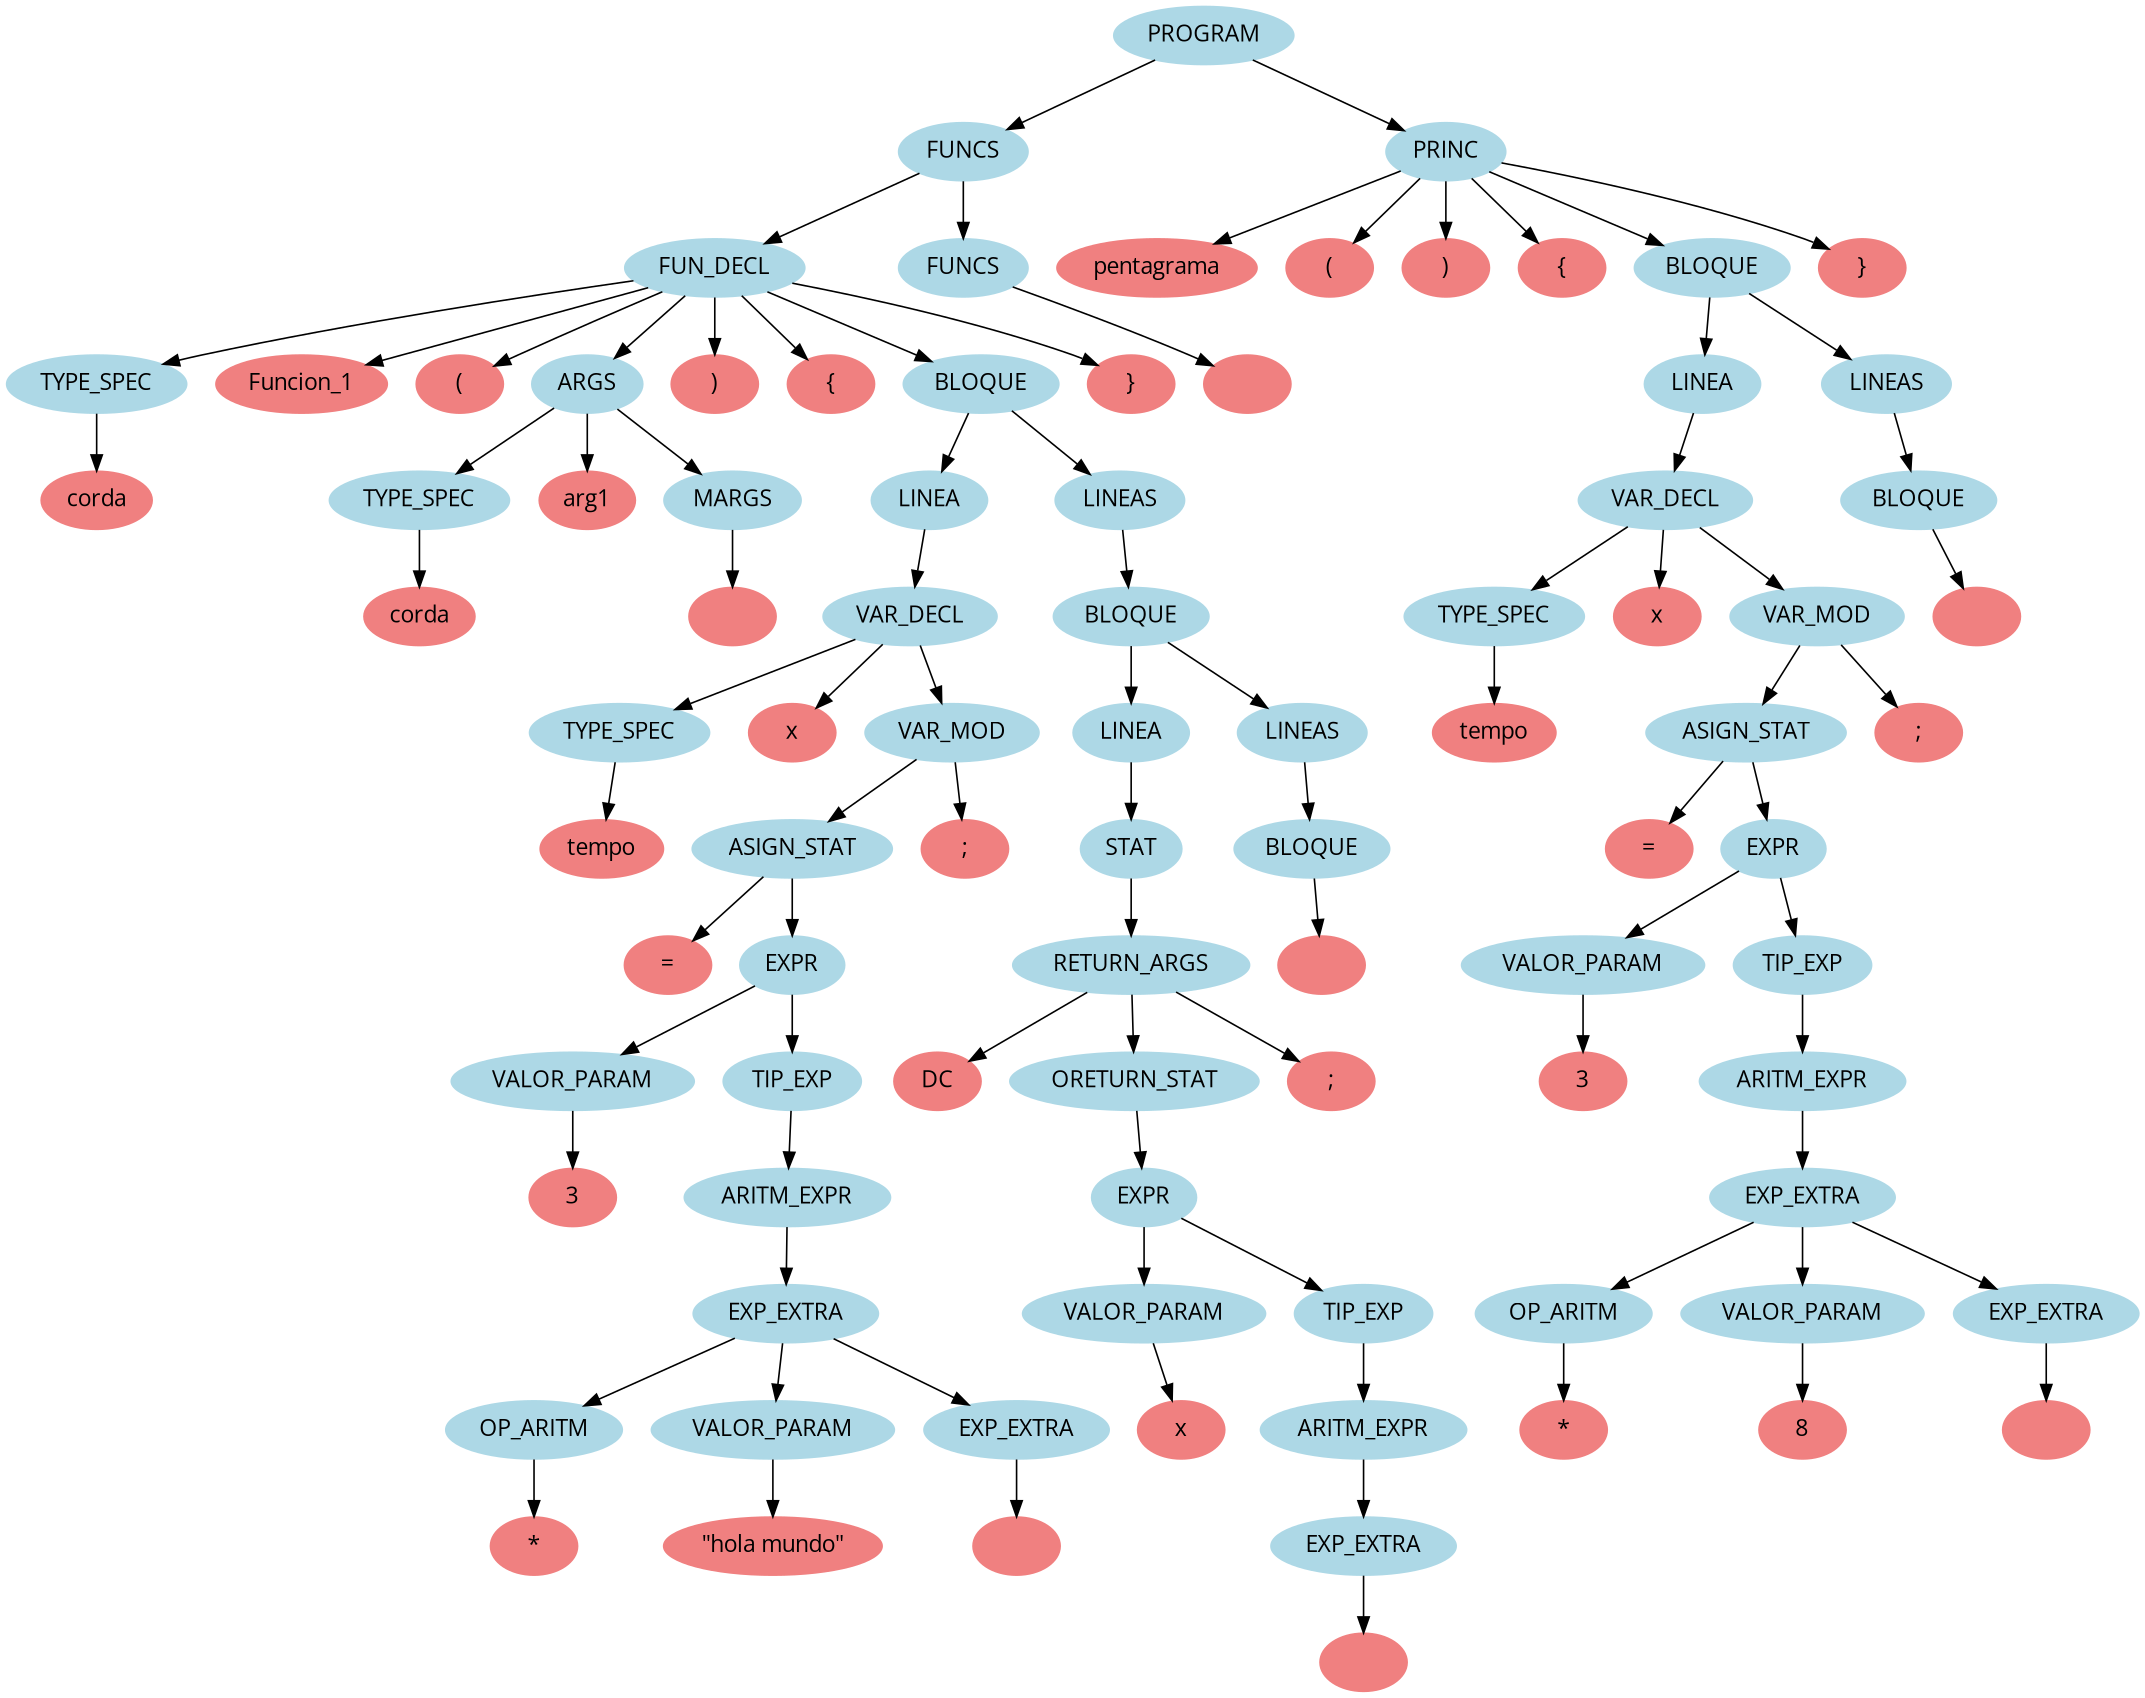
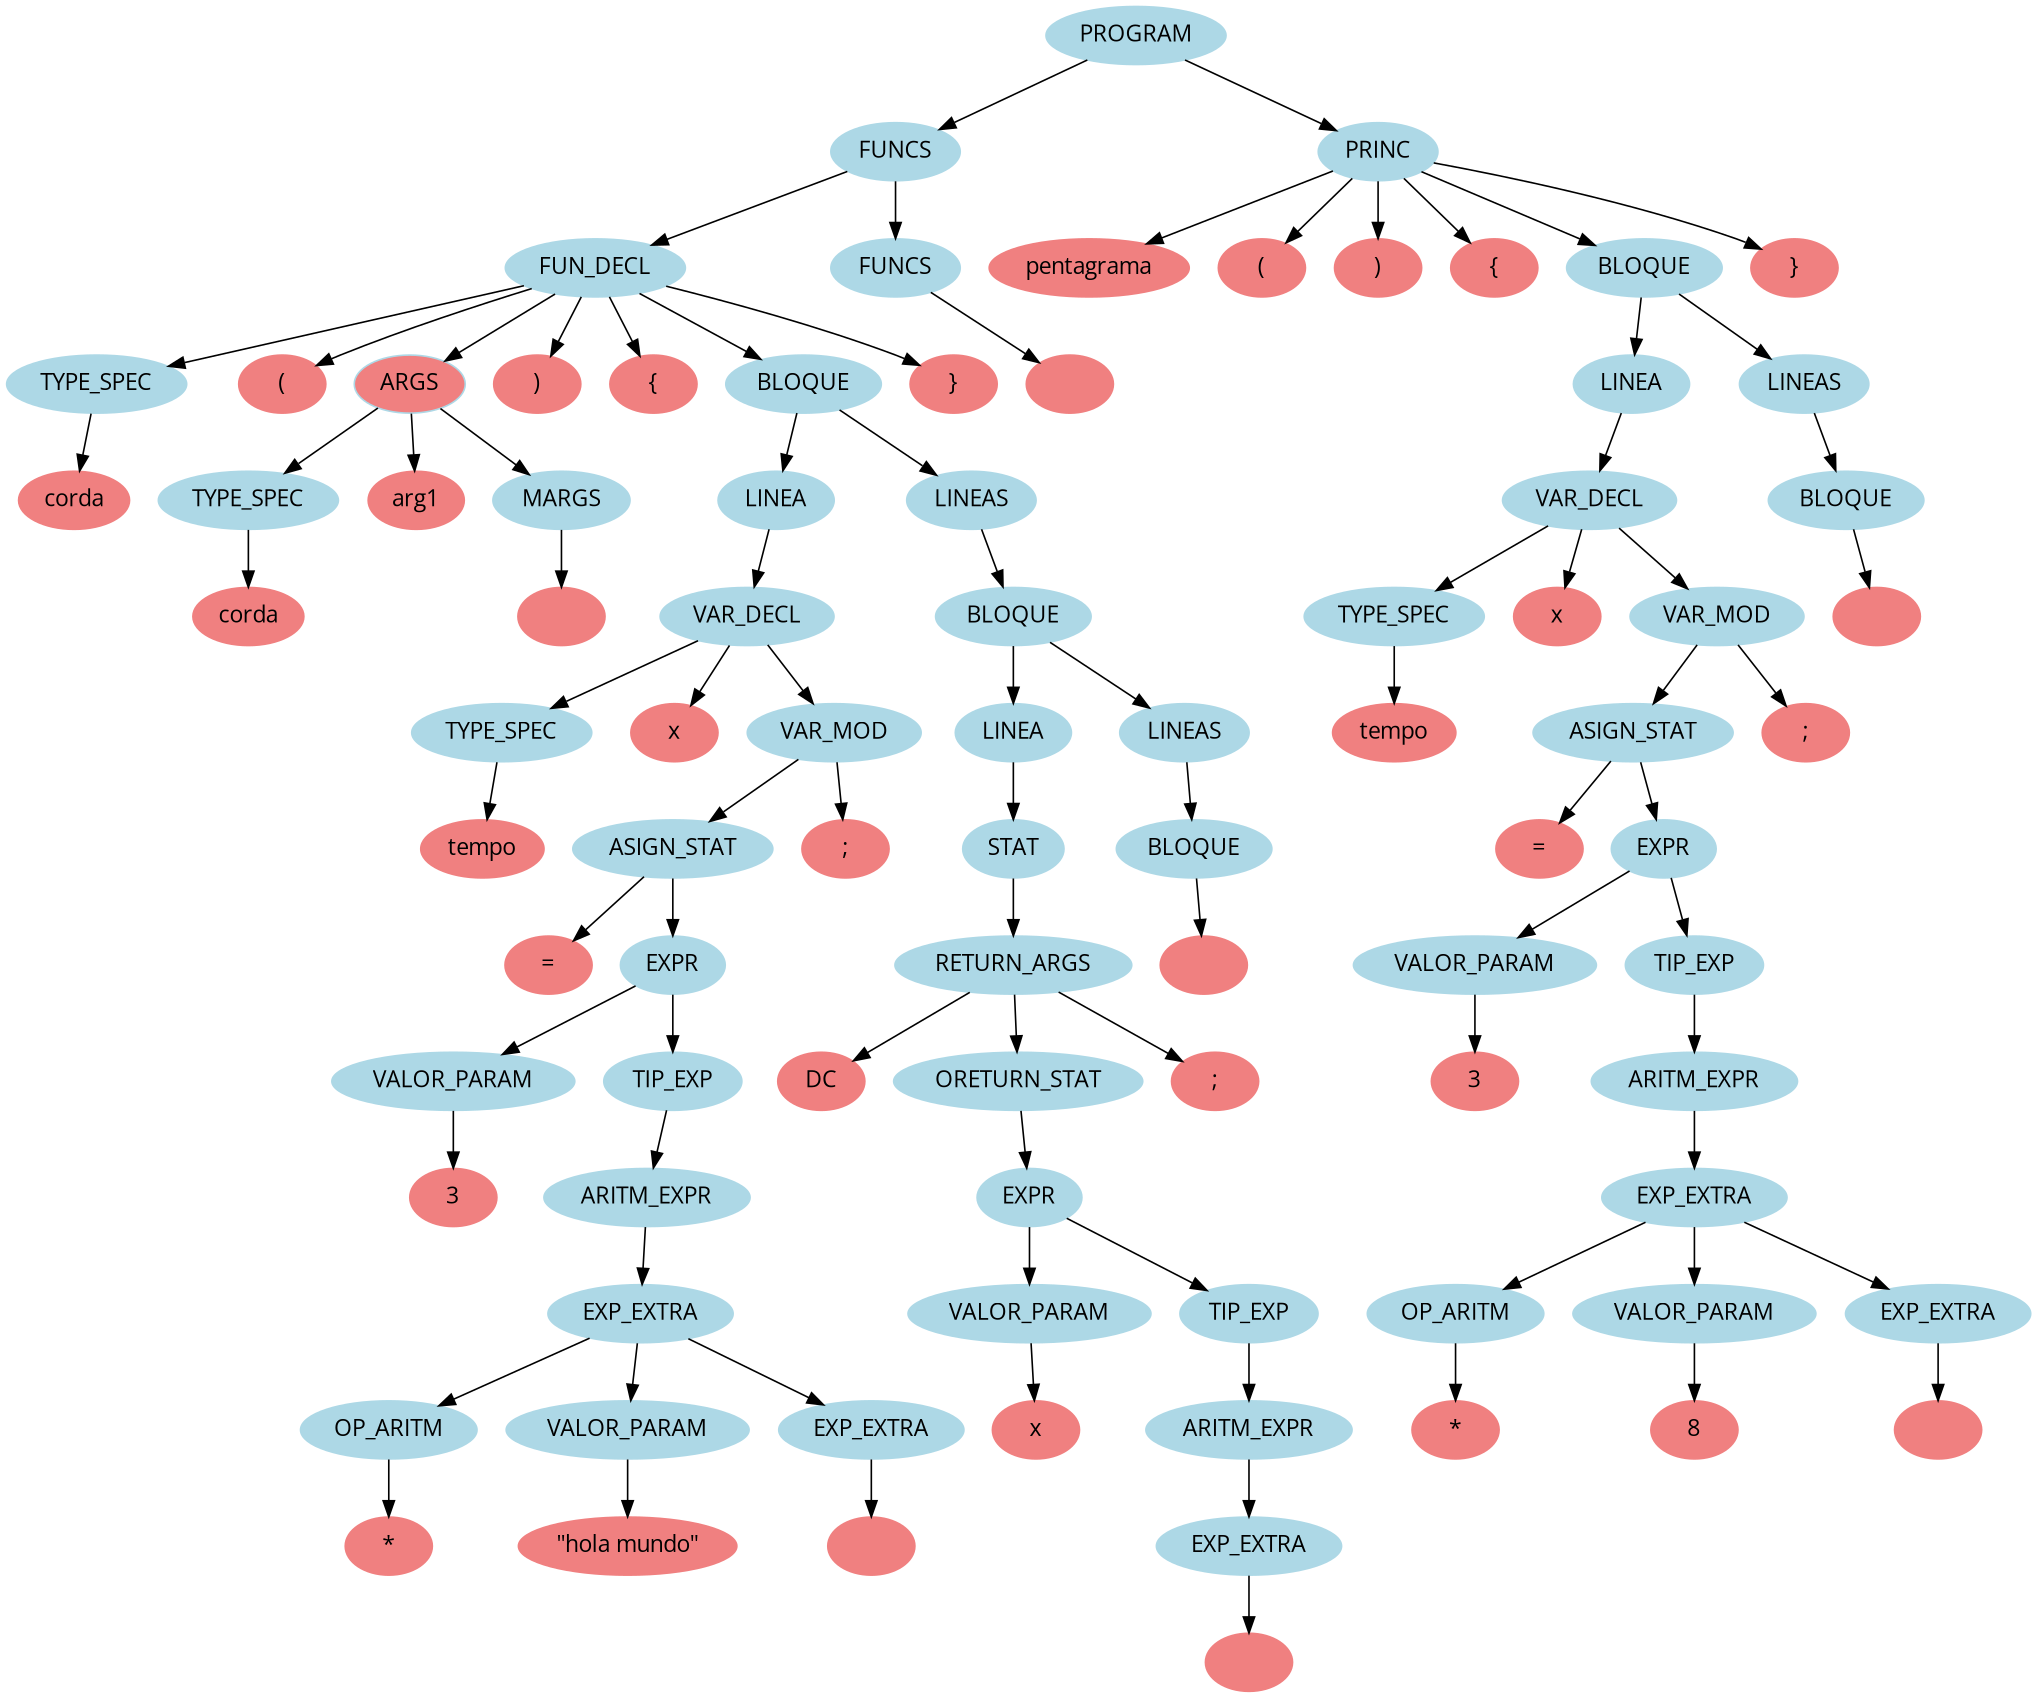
(302, 384) -> none
(587, 384) -> (410, 384)
